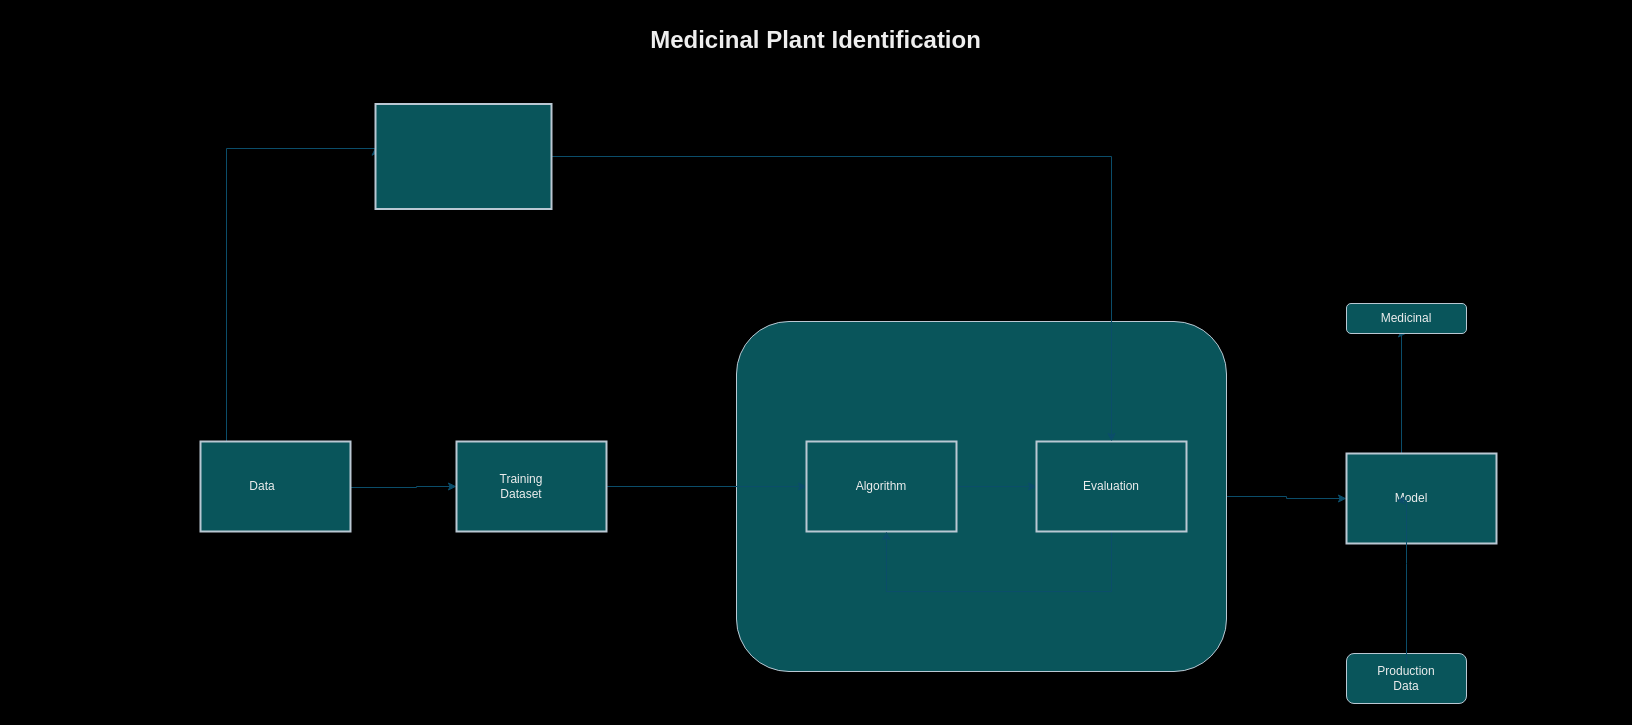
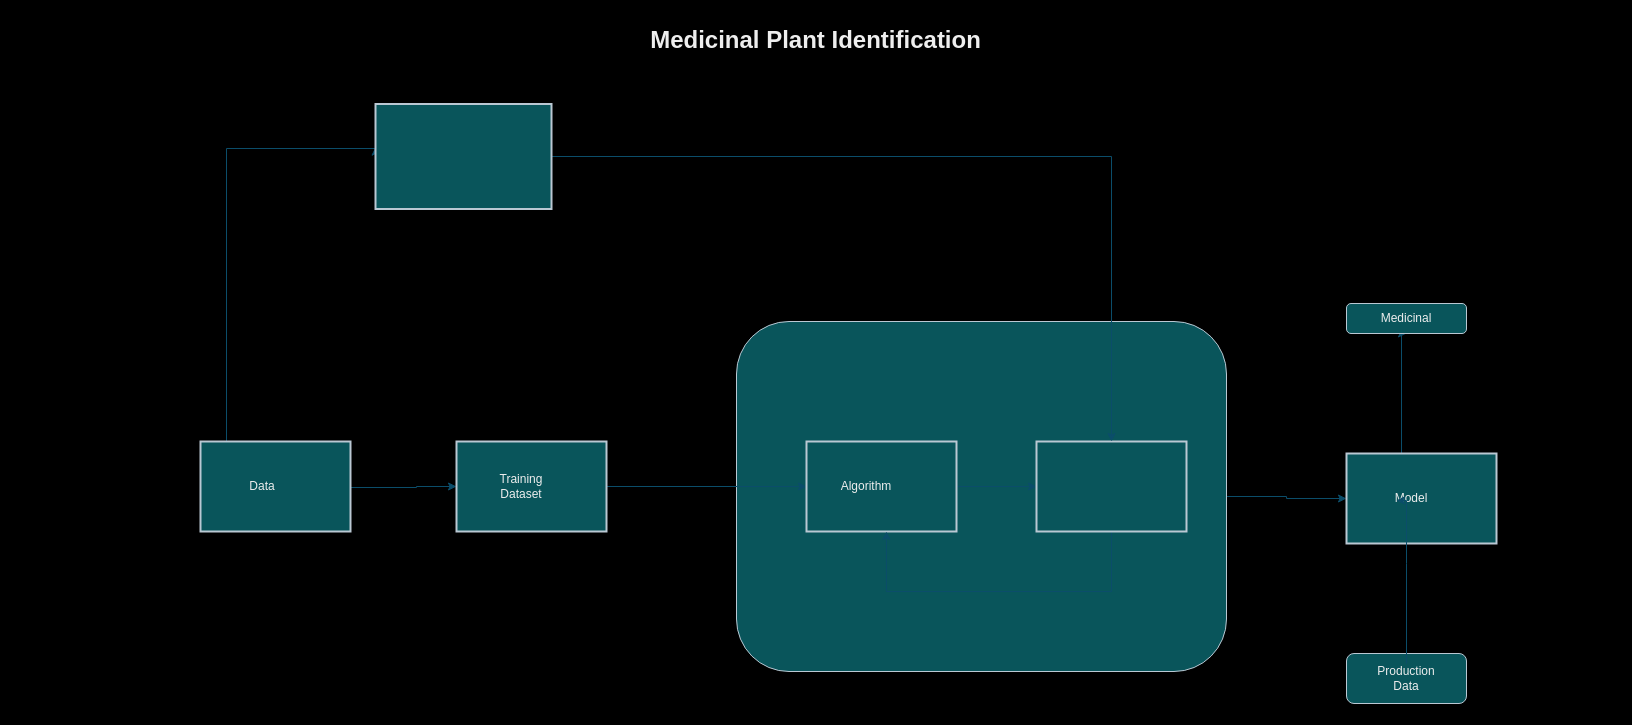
(882, 487) -> (867, 487)
(1112, 487) -> none
